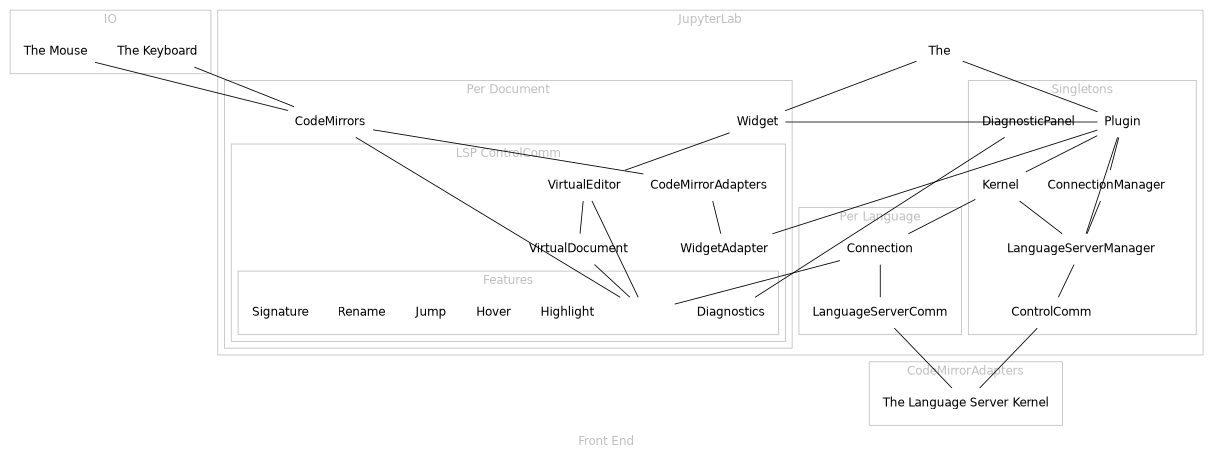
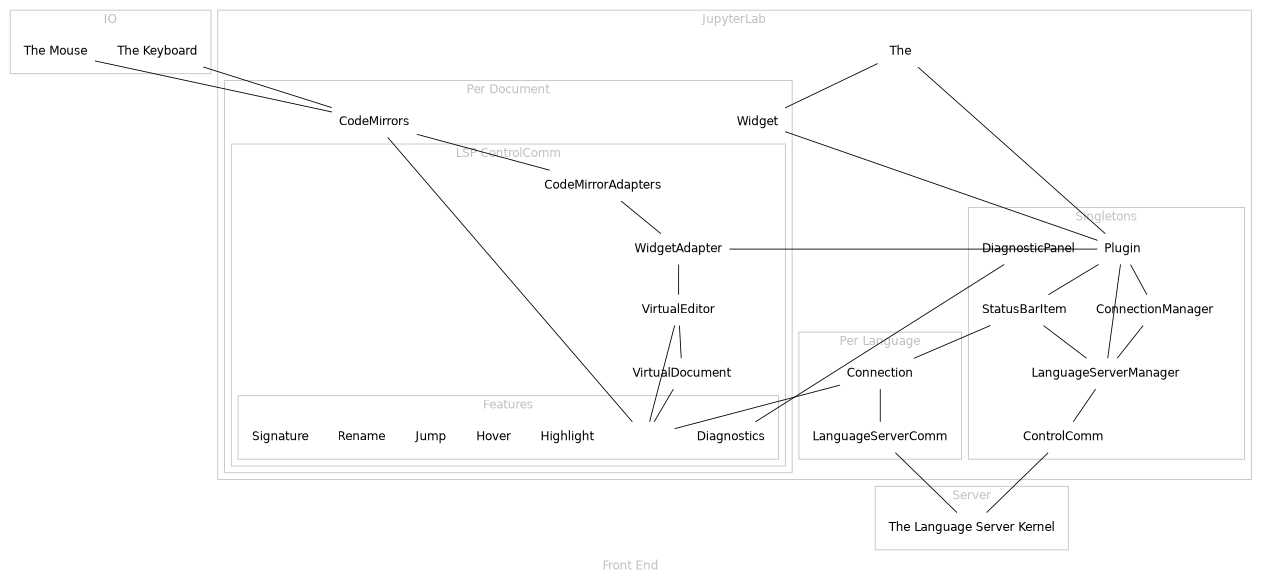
(677, 152) -> (679, 280)
(1001, 186) -> (1024, 310)
(966, 372) -> (972, 496)
